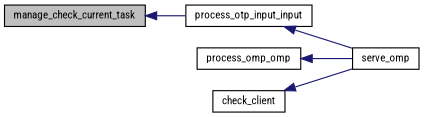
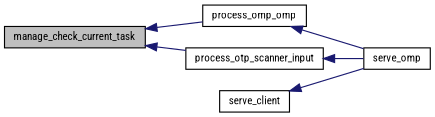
(249, 16) -> (255, 59)
none -> (180, 25)
(249, 101) -> (255, 101)
